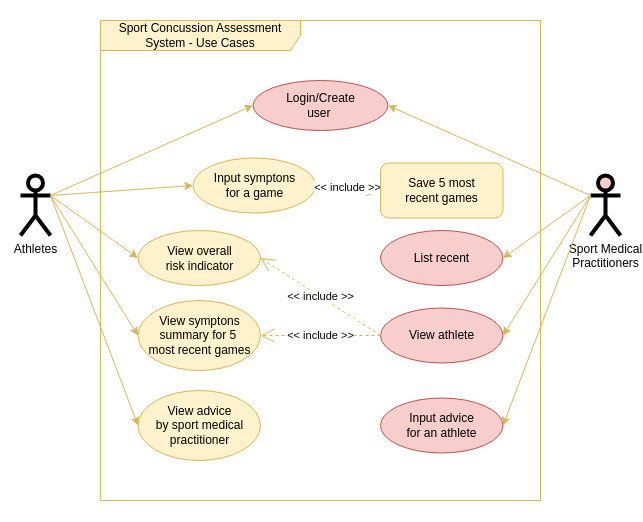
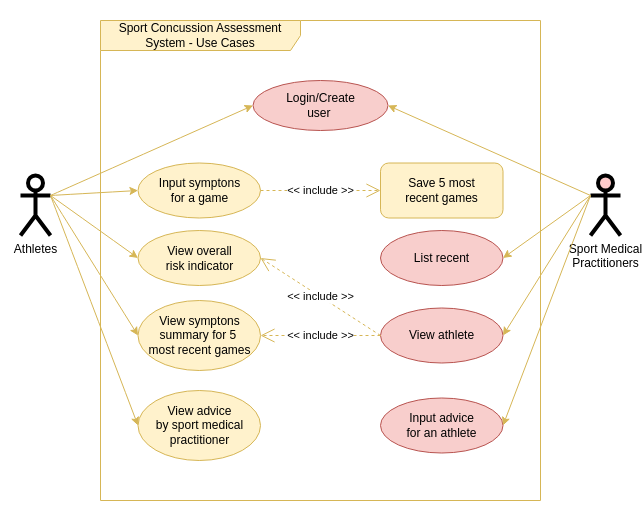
(254, 186) -> (199, 191)
